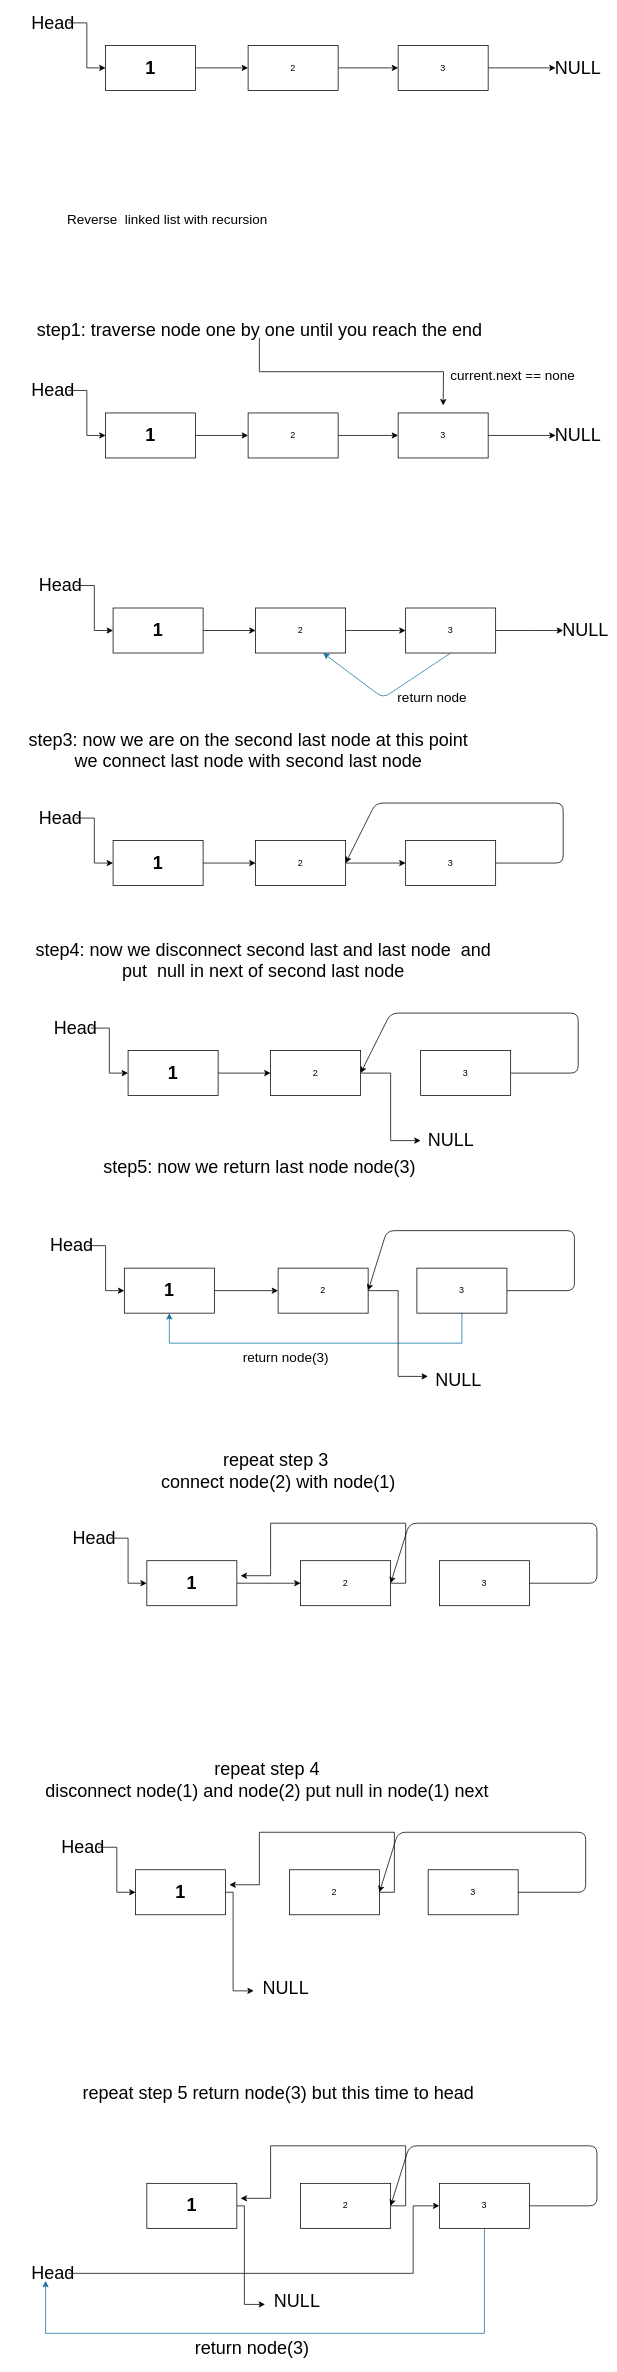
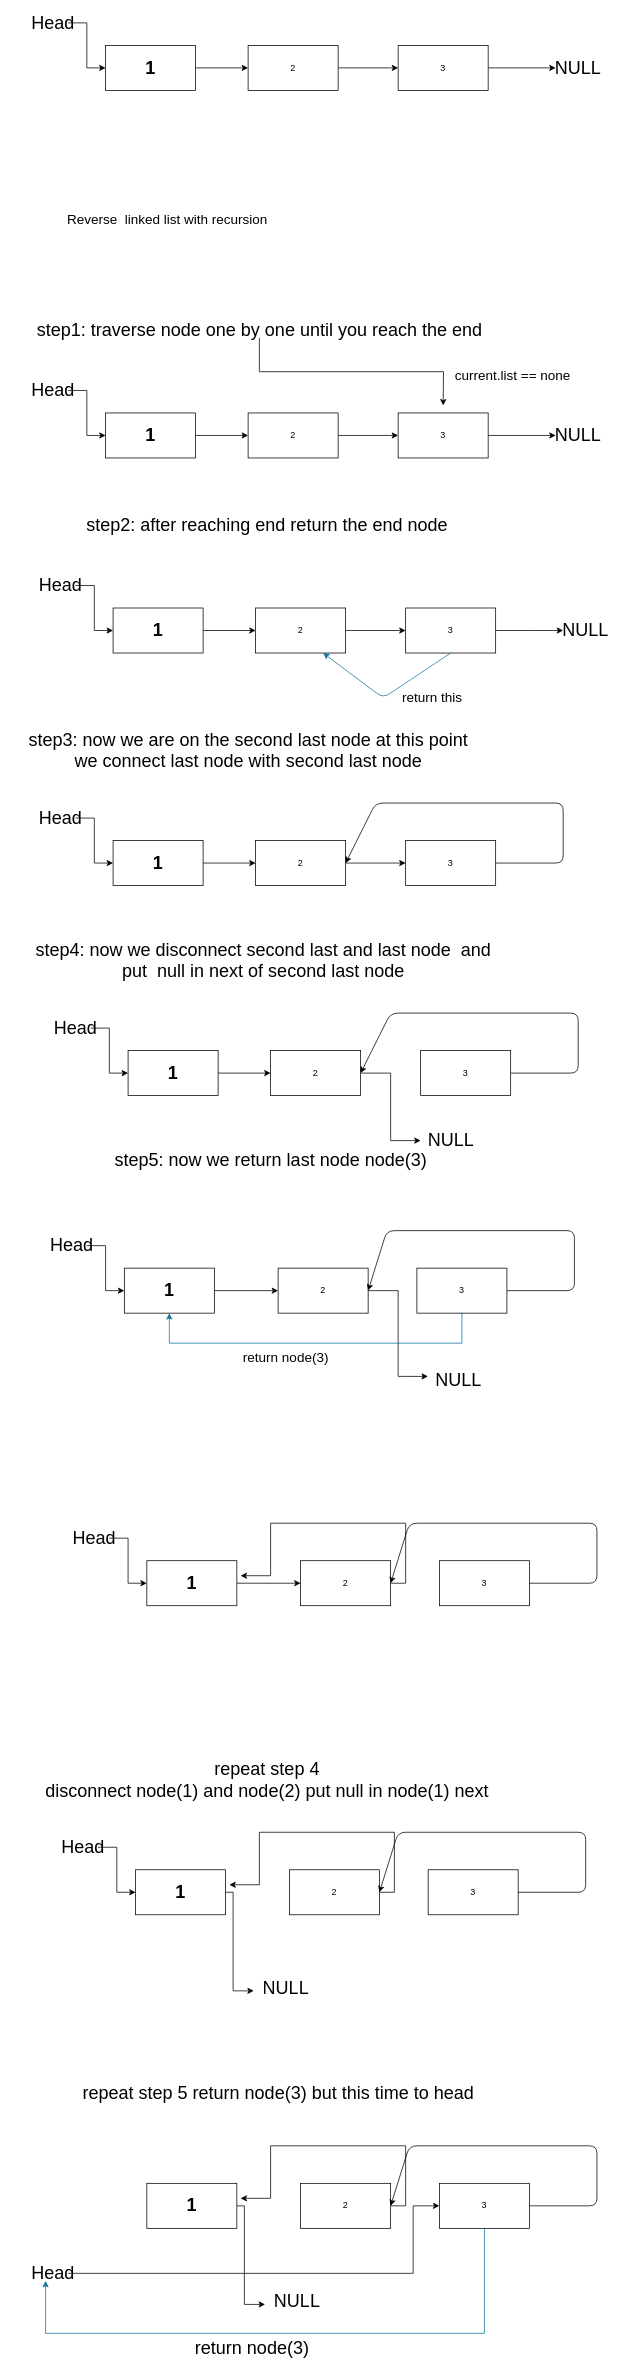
(515, 375) -> (515, 375)
none -> (267, 525)
(432, 698) -> (432, 698)
(259, 1178) -> (270, 1170)
(278, 1470) -> none
